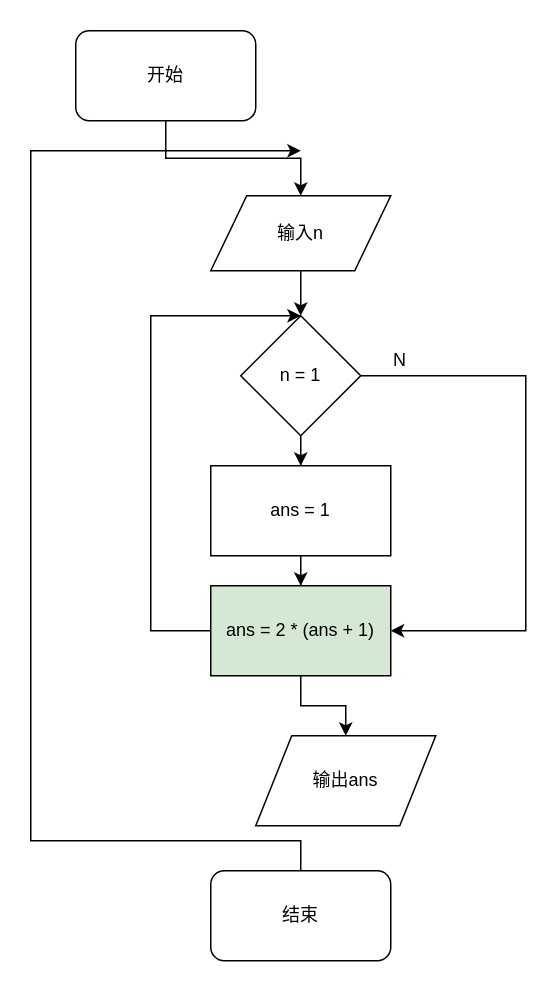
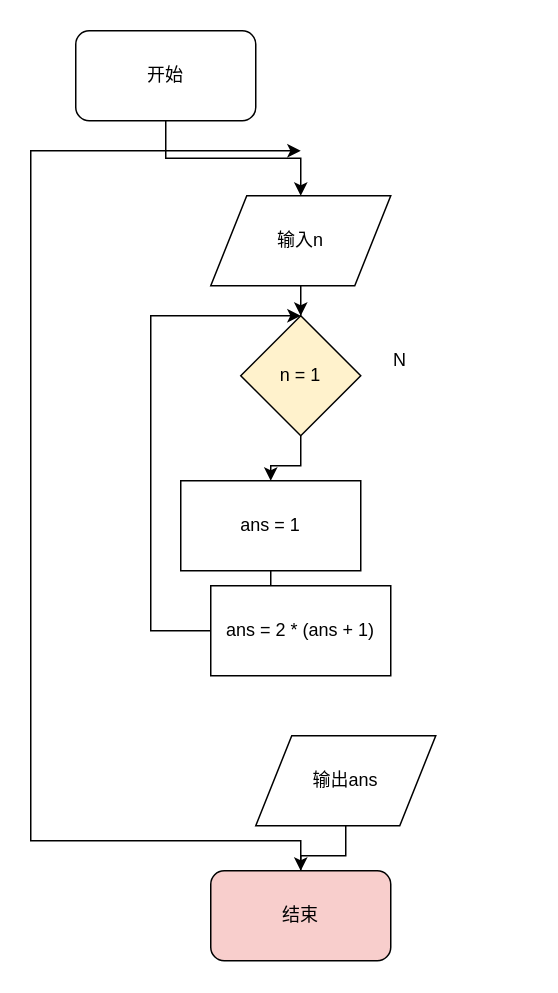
(301, 233) -> (301, 241)
(301, 376) -> (301, 376)
(526, 483) -> none
(301, 511) -> (271, 526)
(301, 631) -> (301, 631)
(318, 706) -> none
none -> (339, 856)
(301, 916) -> (301, 916)
